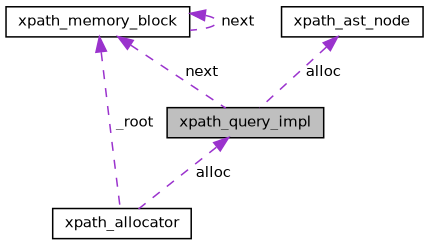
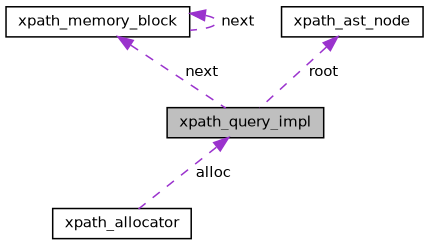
(321, 72) -> (321, 72)
(111, 131) -> none
